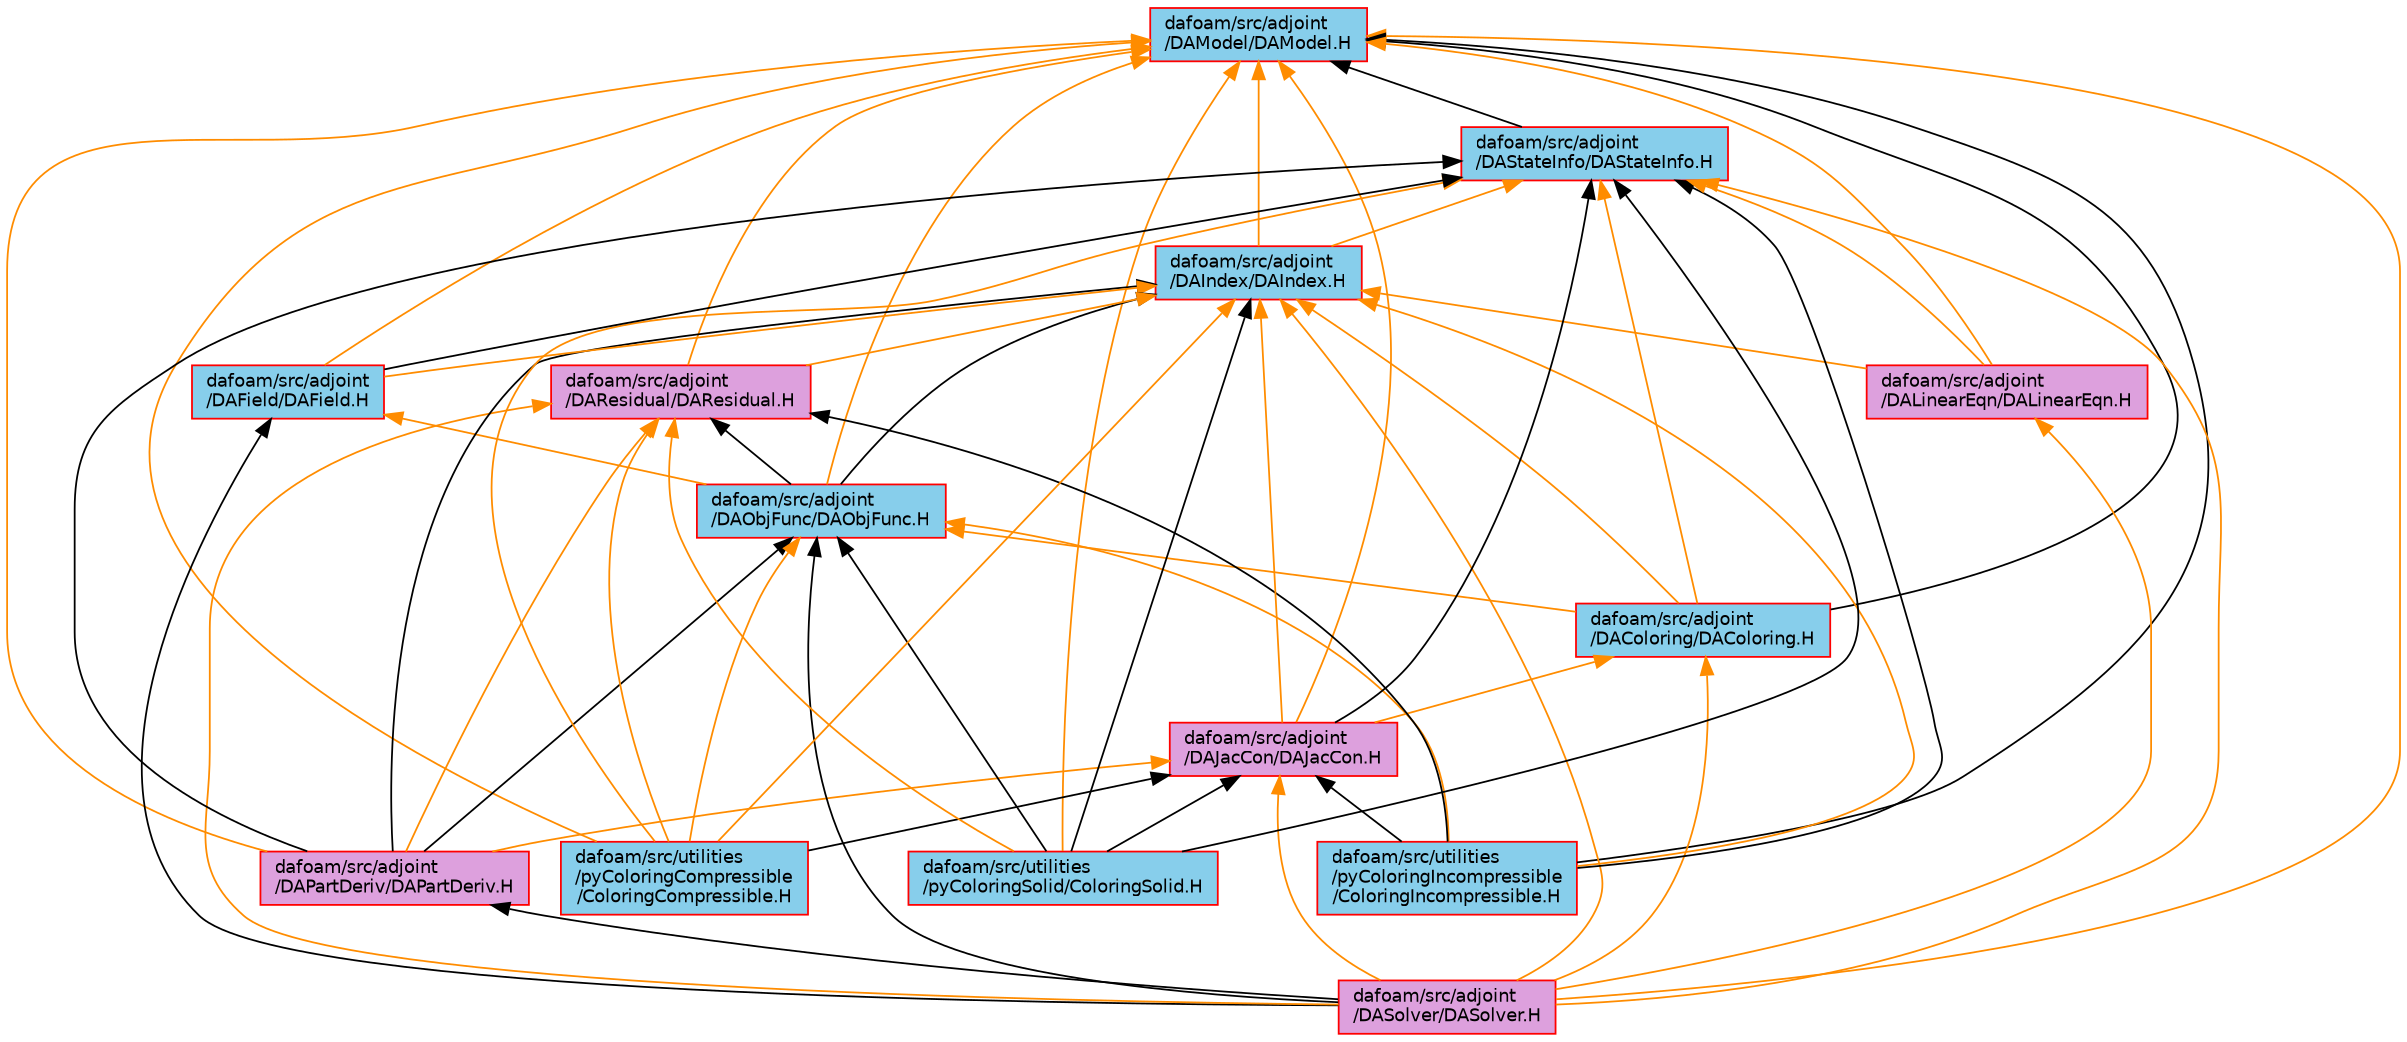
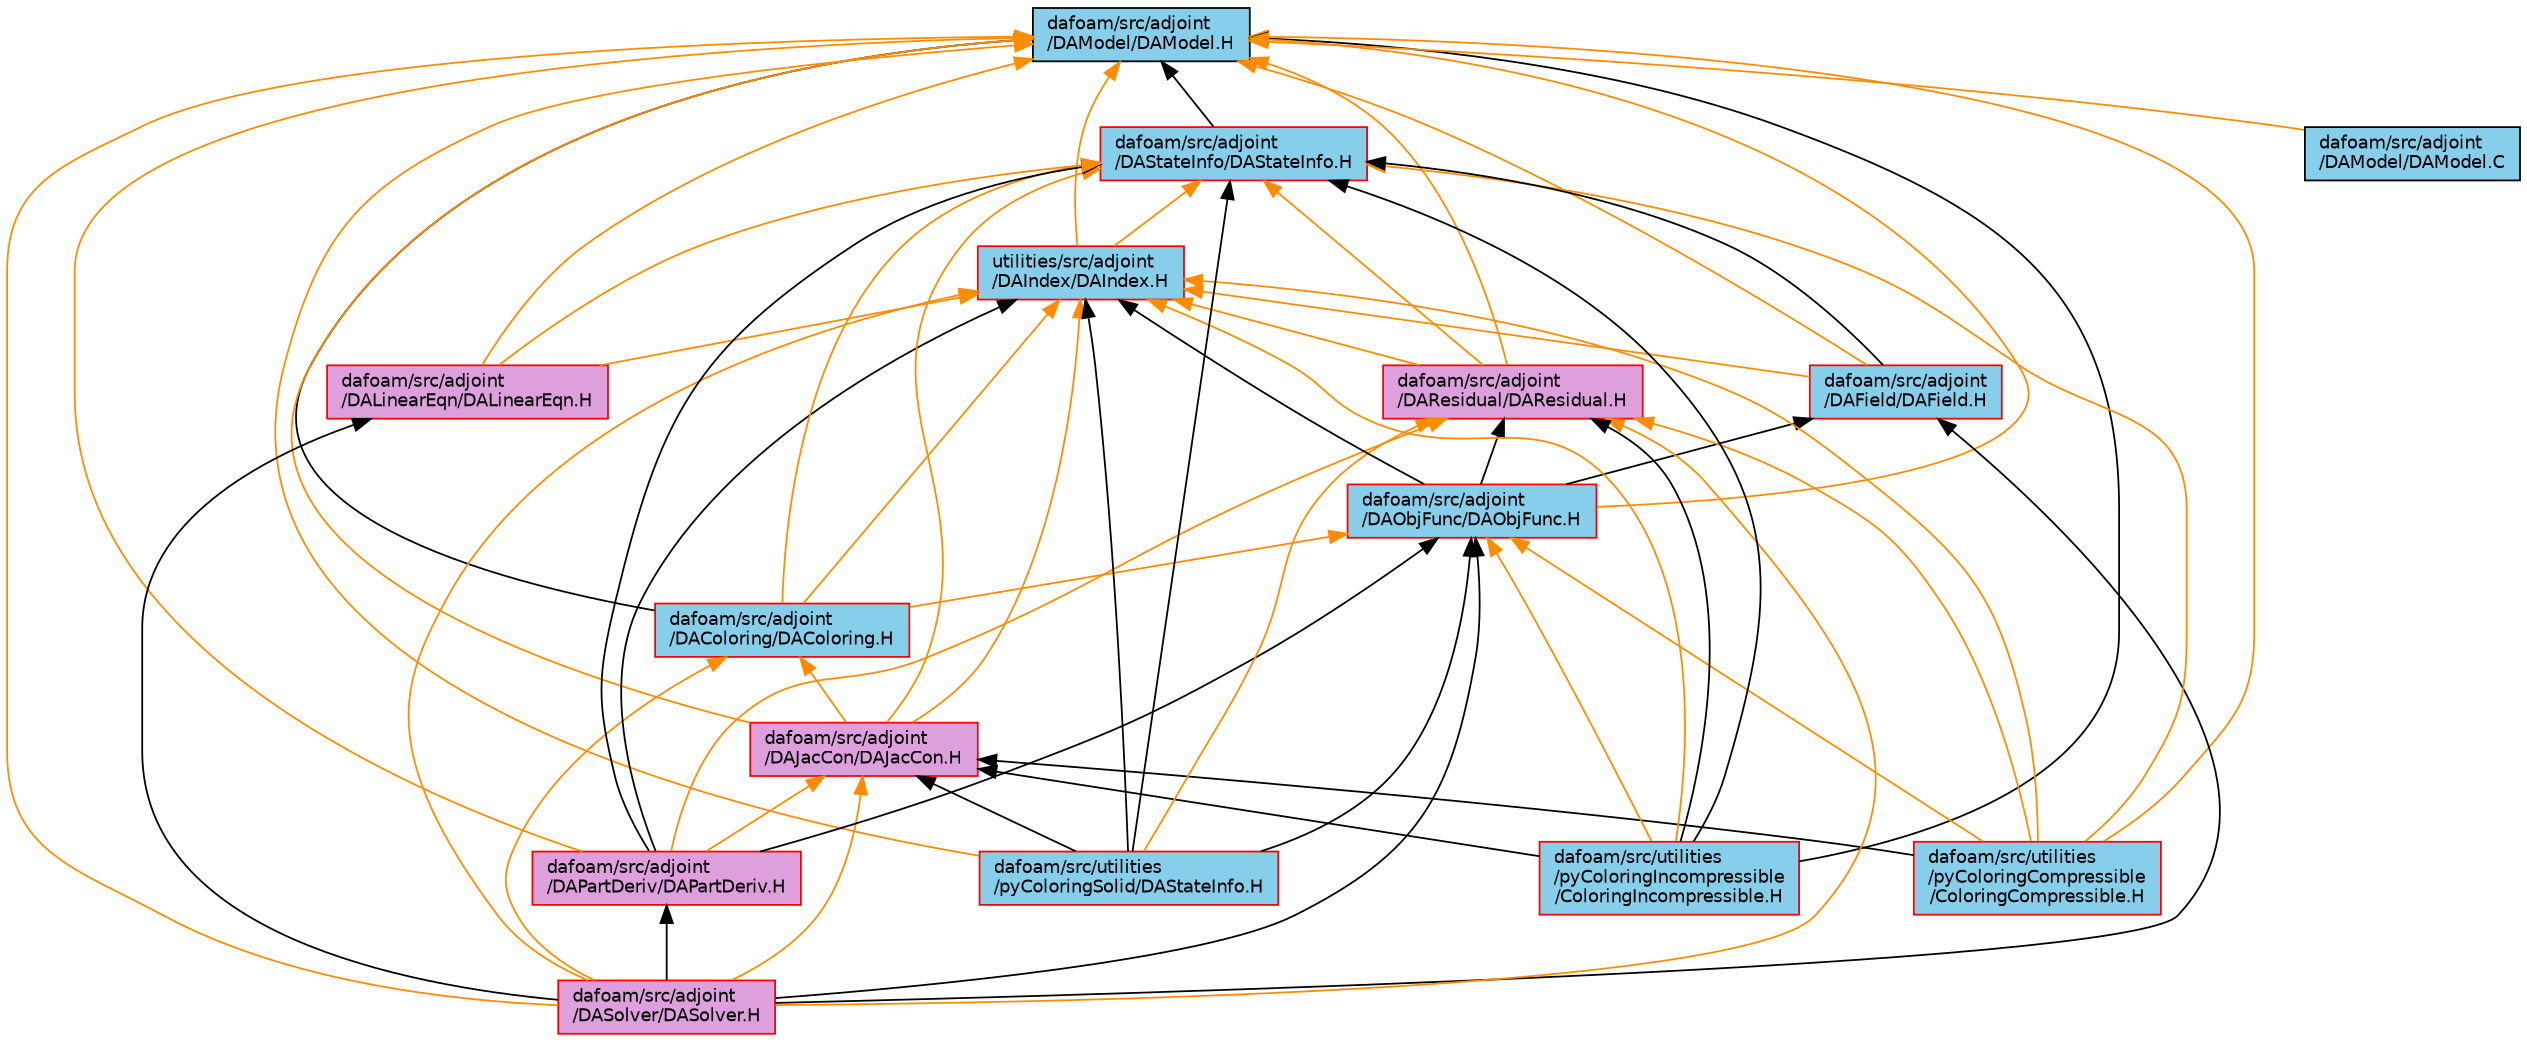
(1259, 35) -> (1141, 35)
none -> (2412, 154)
(1259, 273) -> (1081, 273)
(554, 451) -> (1692, 451)
(1509, 487) -> (920, 414)
(2219, 685) -> (1380, 279)
(2044, 858) -> (151, 797)
(1063, 878) -> (1129, 878)
